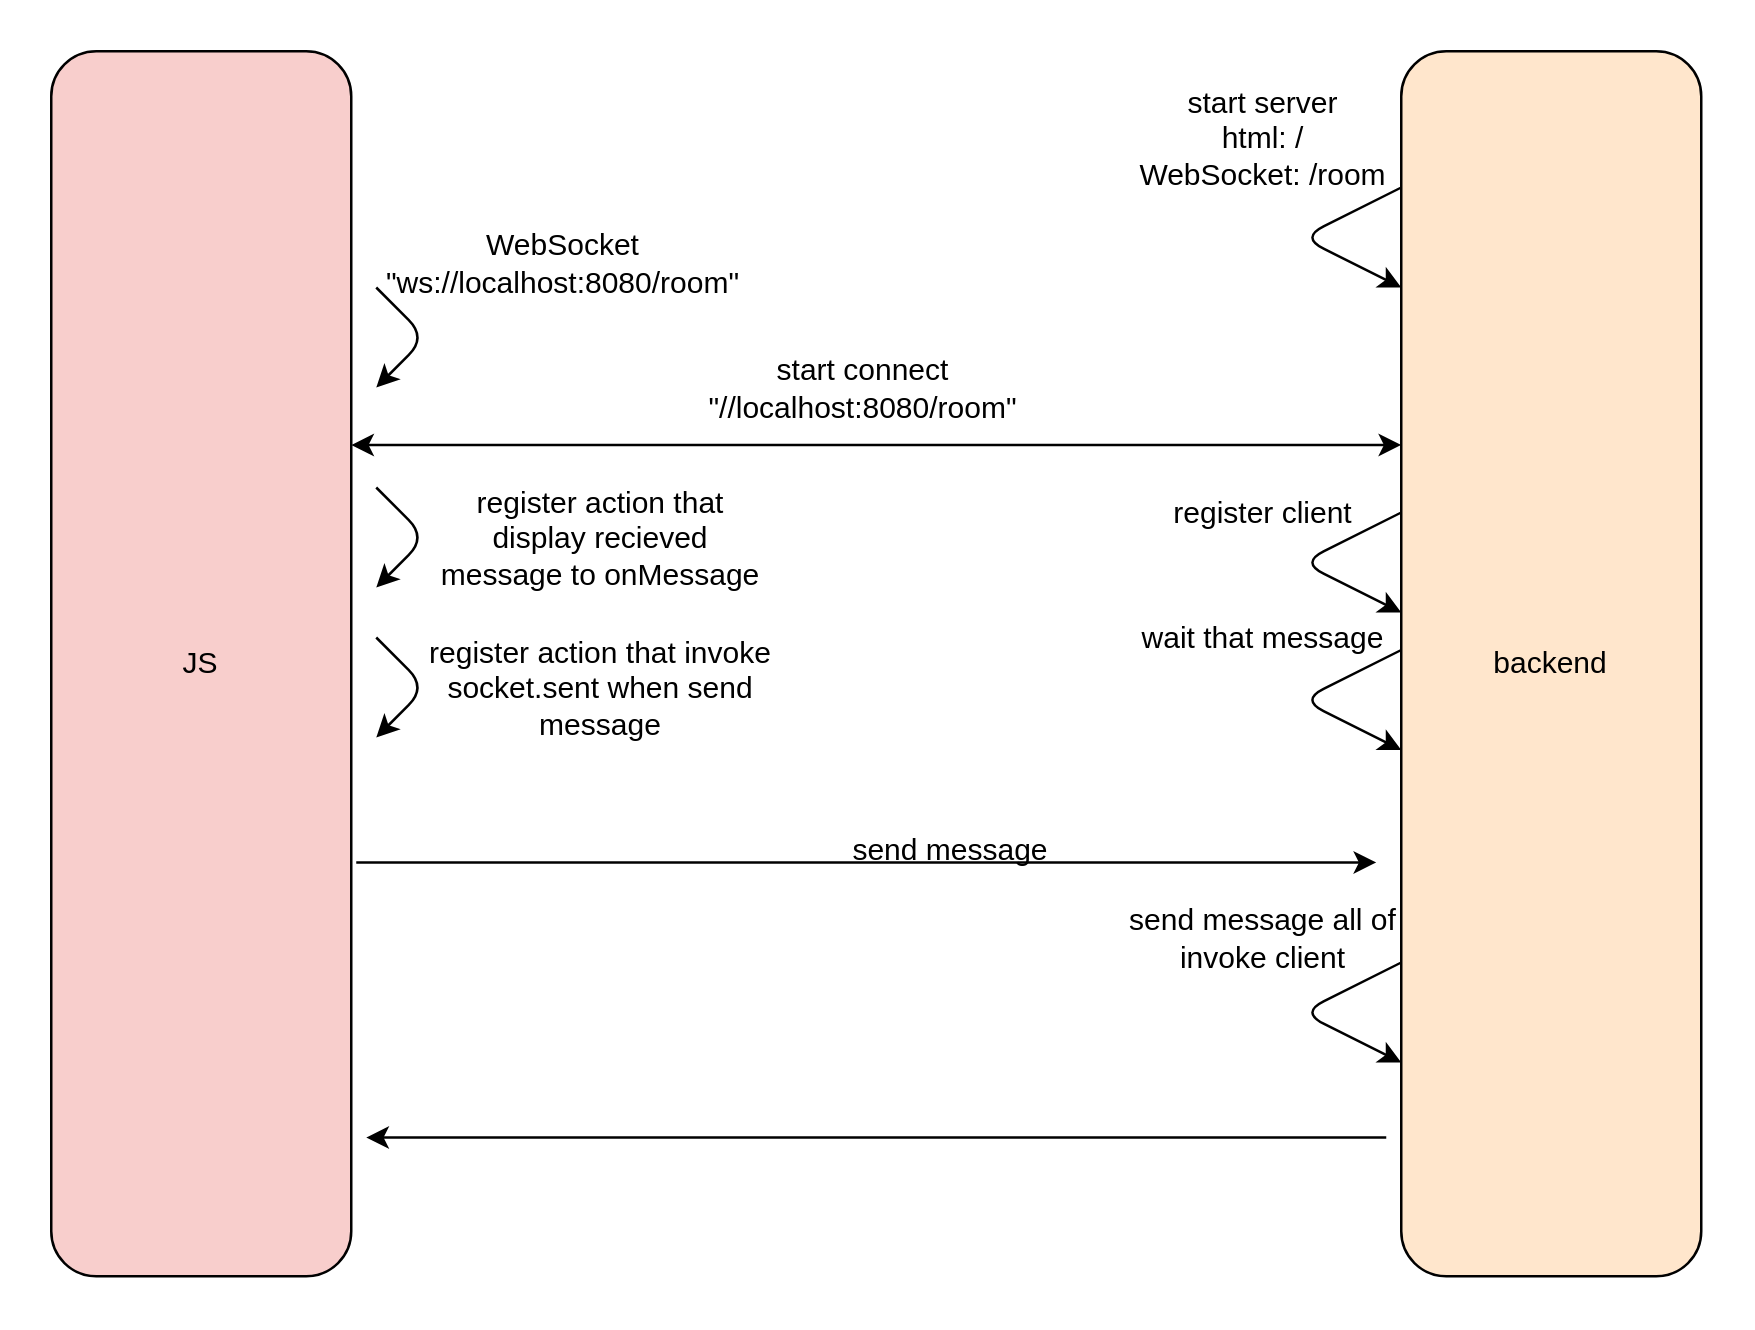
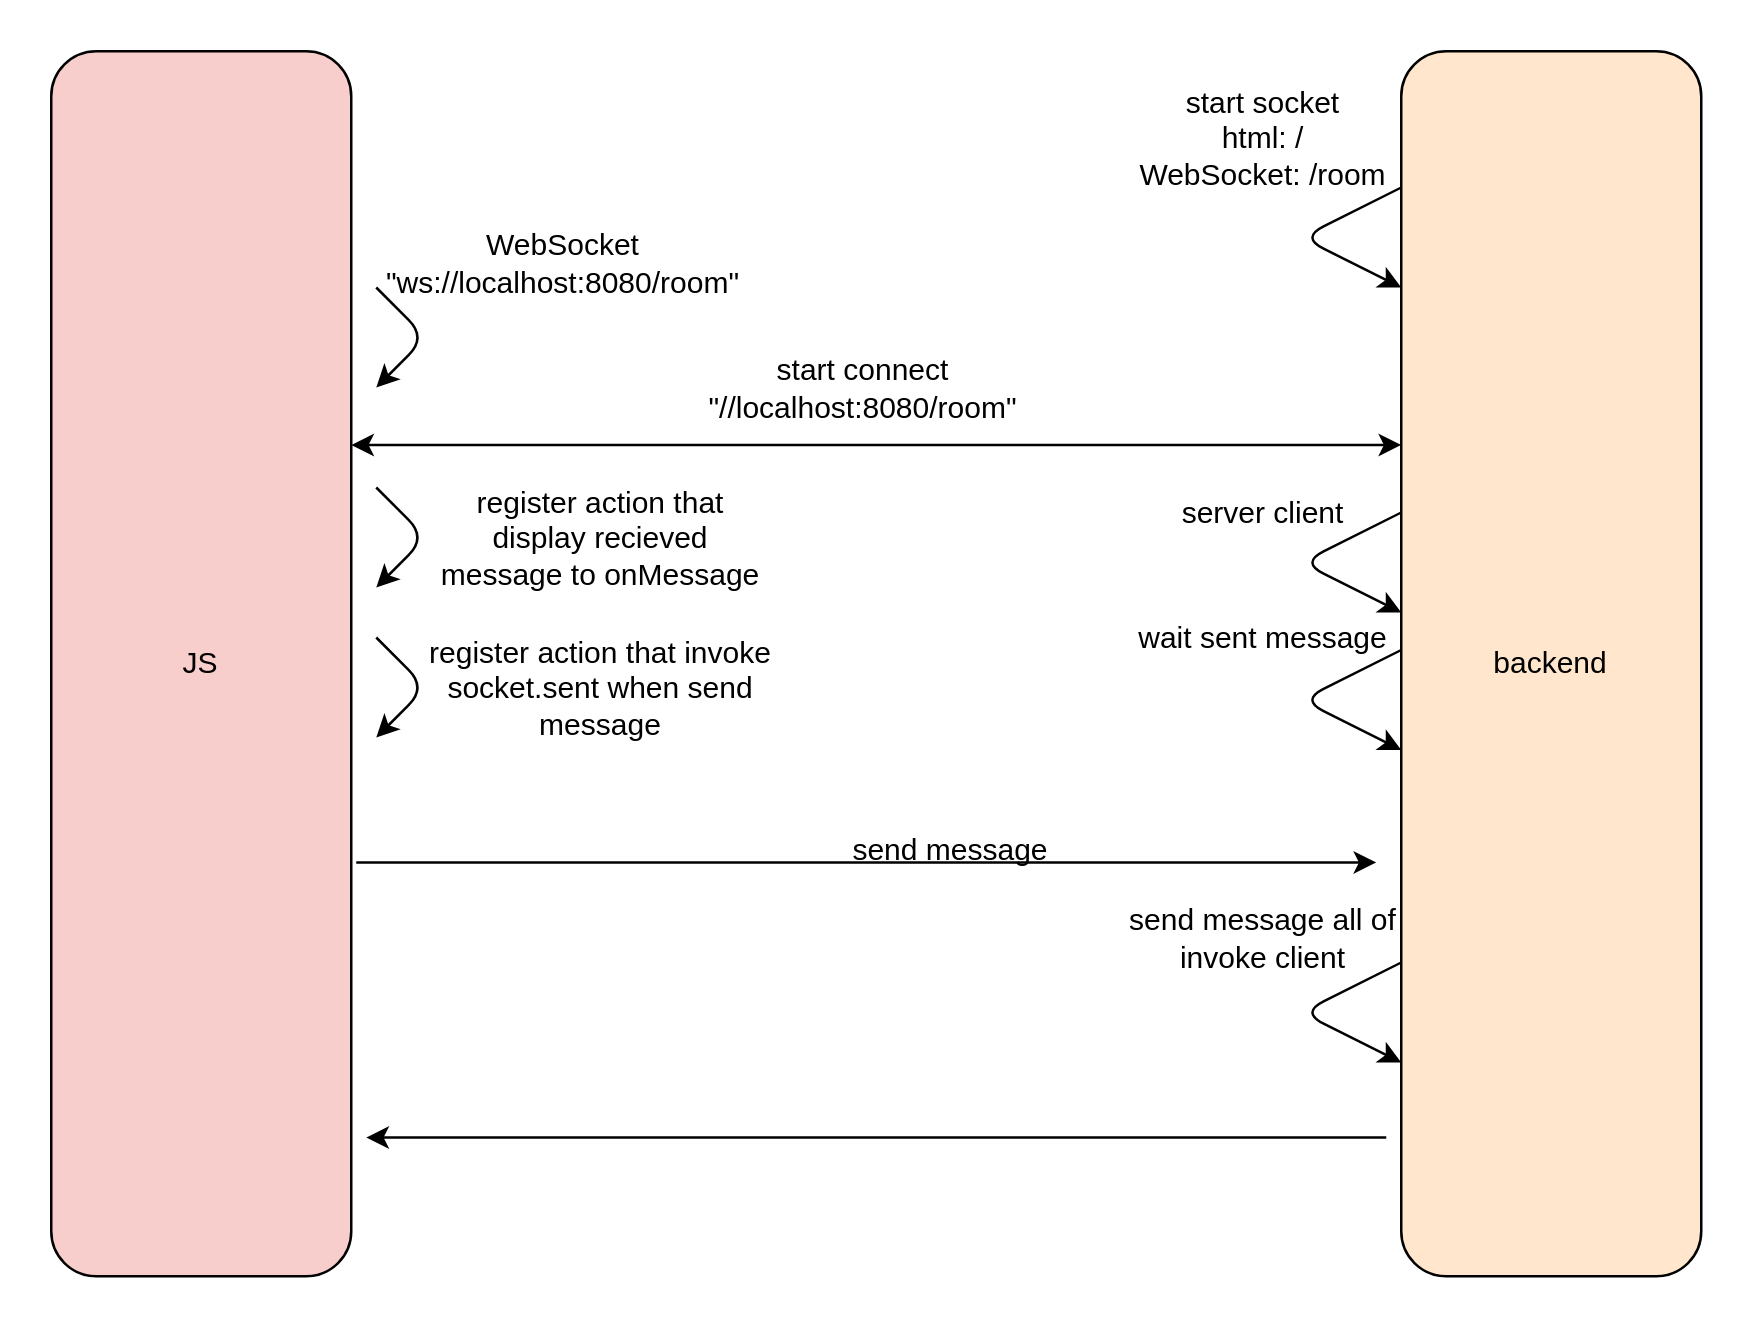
(1264, 139) -> (1264, 139)
(1264, 514) -> (1264, 514)
(1264, 639) -> (1264, 639)
